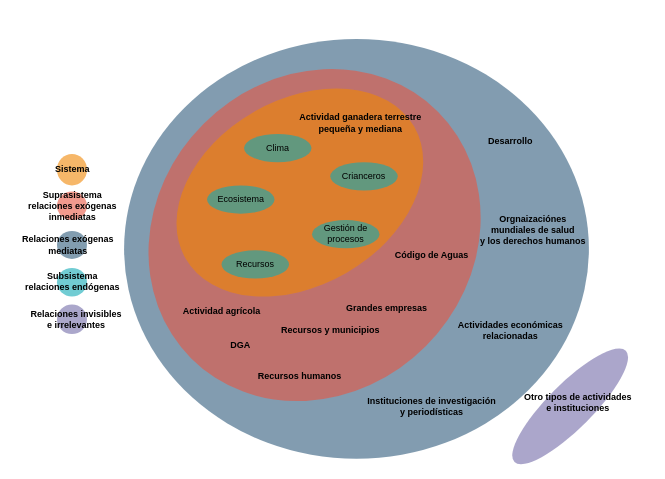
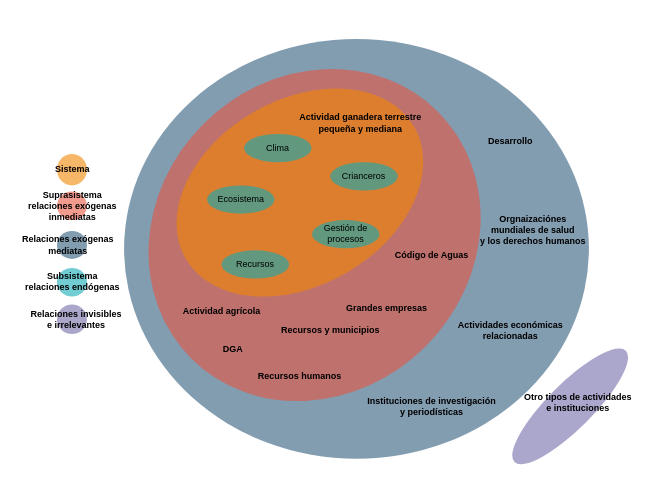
(240, 346) -> (233, 349)
